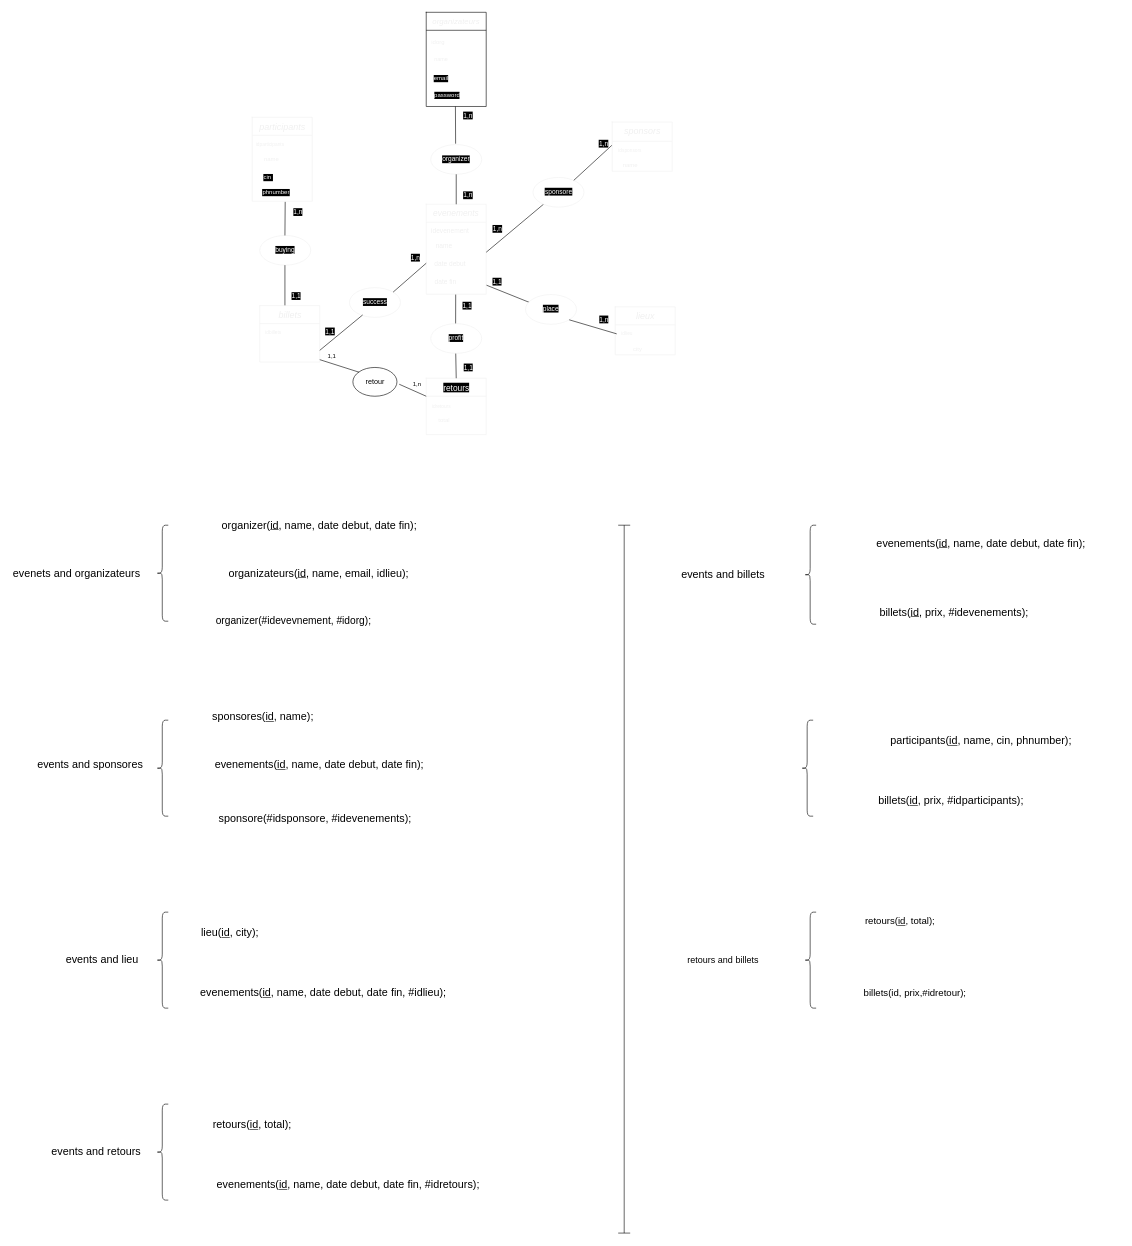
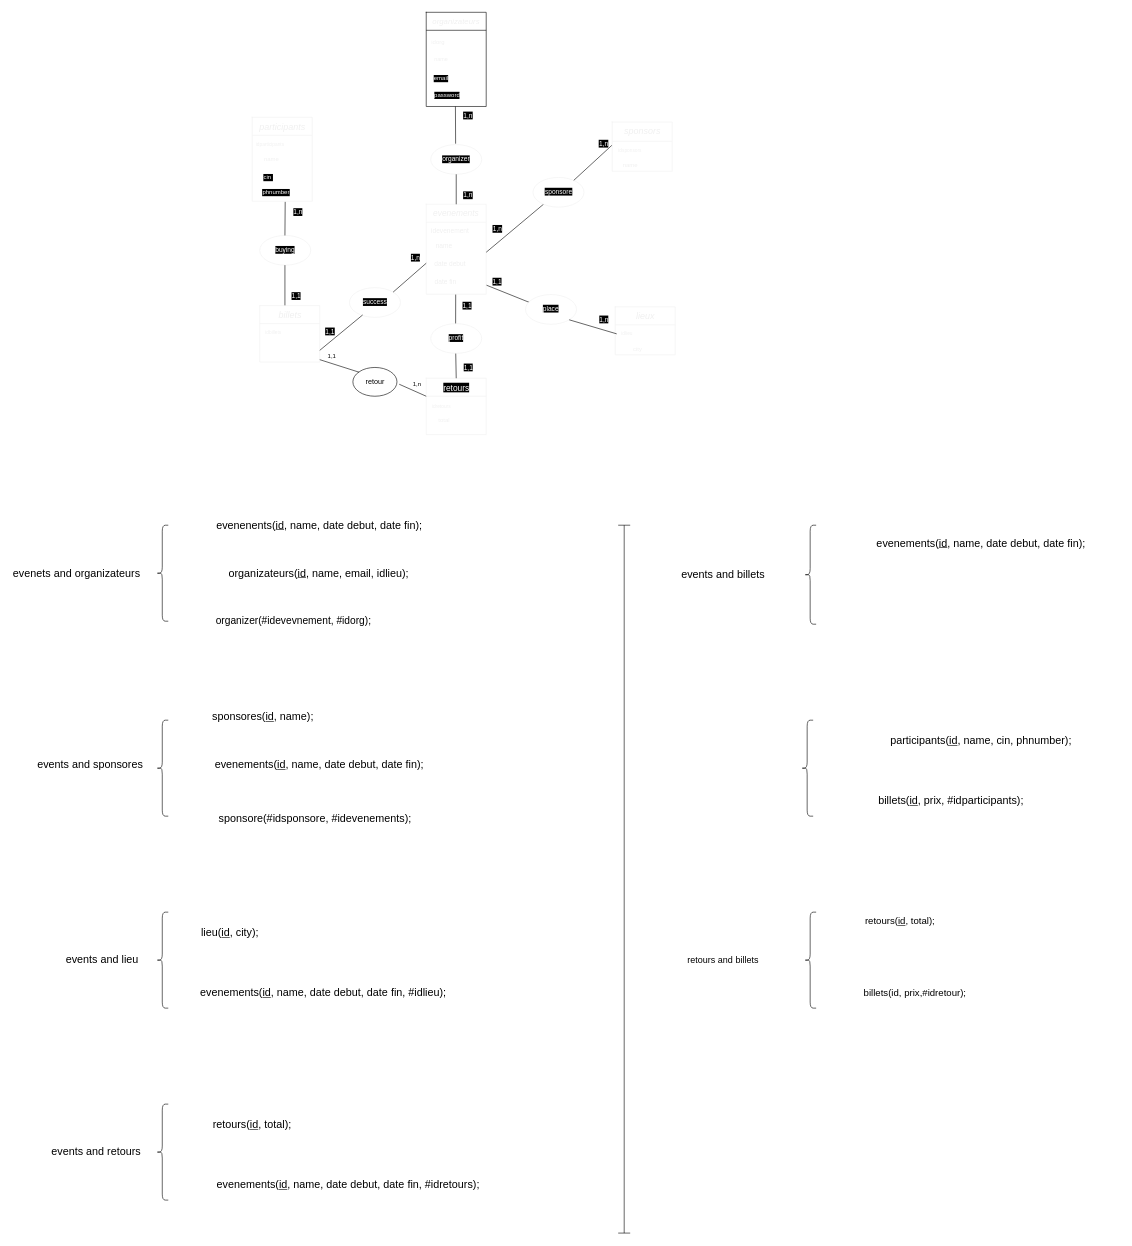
(320, 525) -> (320, 525)
(954, 612) -> none
